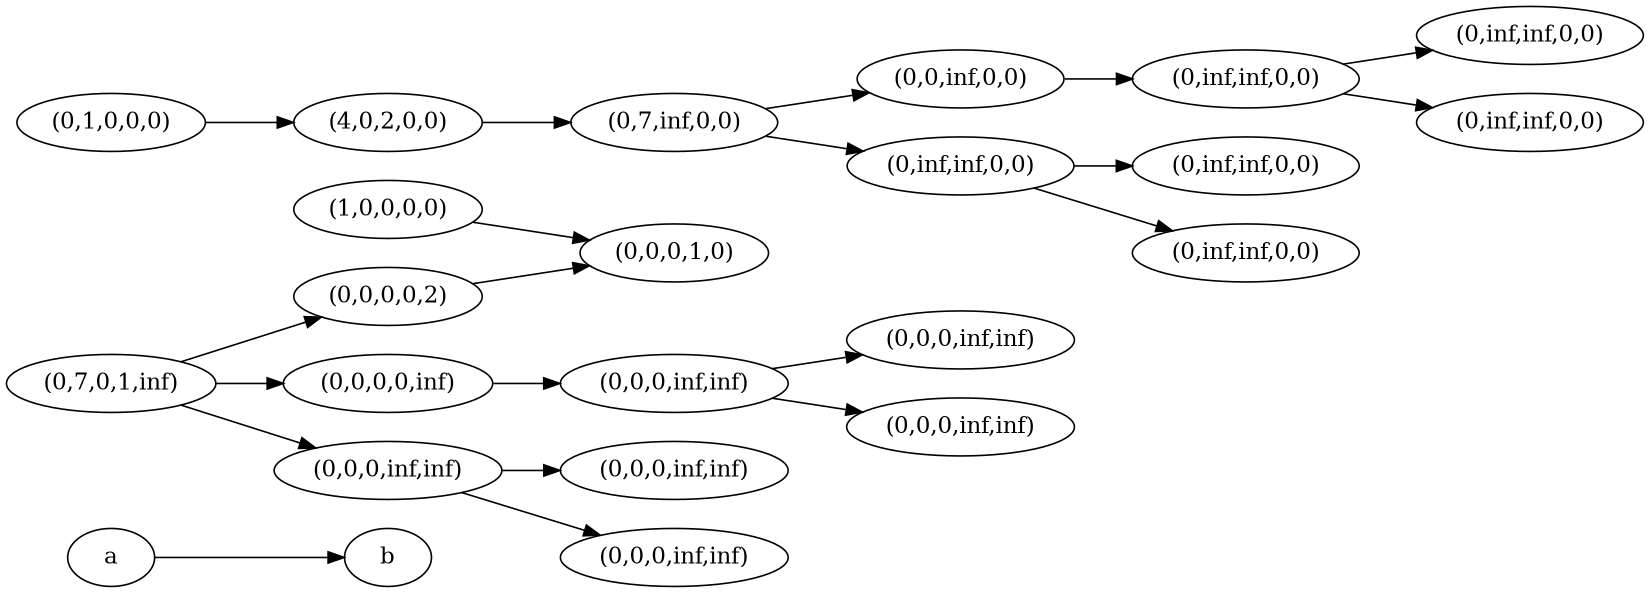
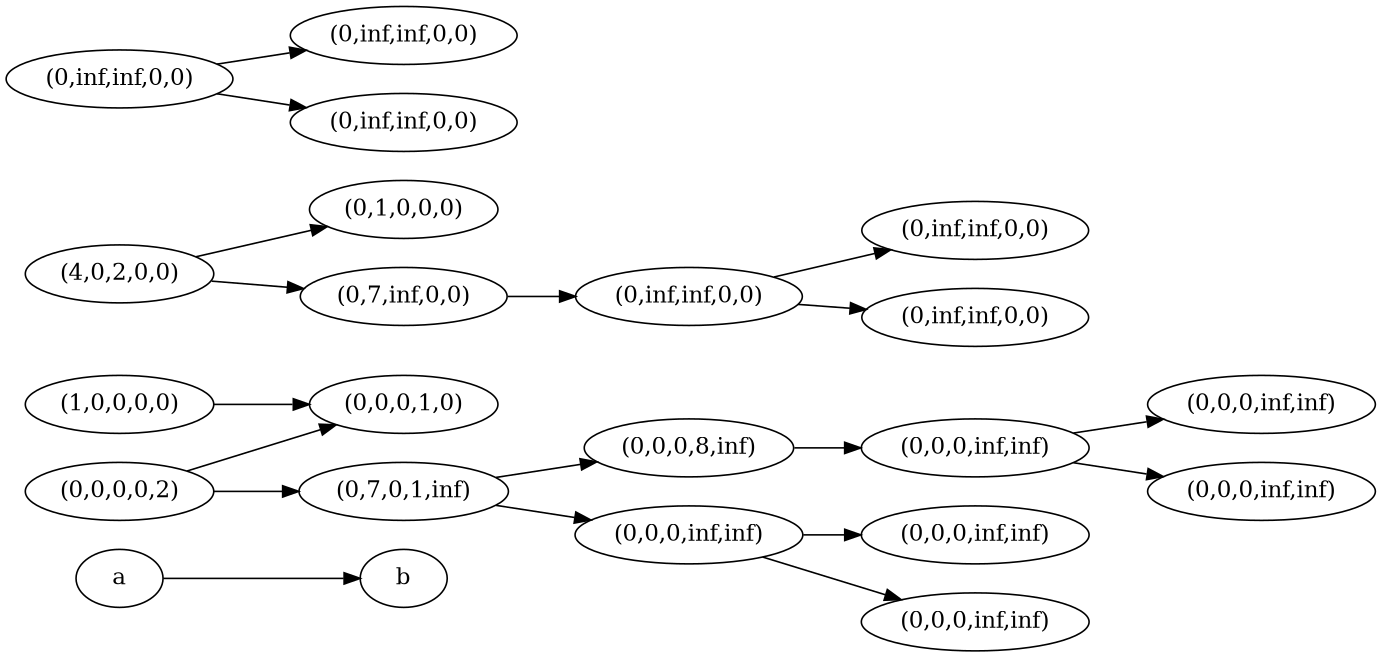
(961, 79) -> none
(241, 122) -> (253, 244)
(243, 342) -> (248, 491)
(388, 383) -> (689, 448)
